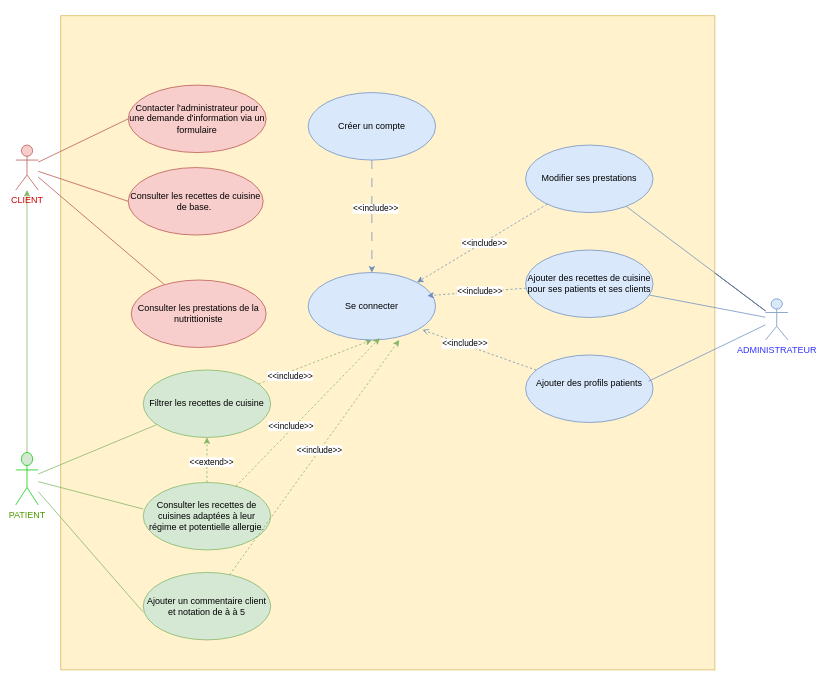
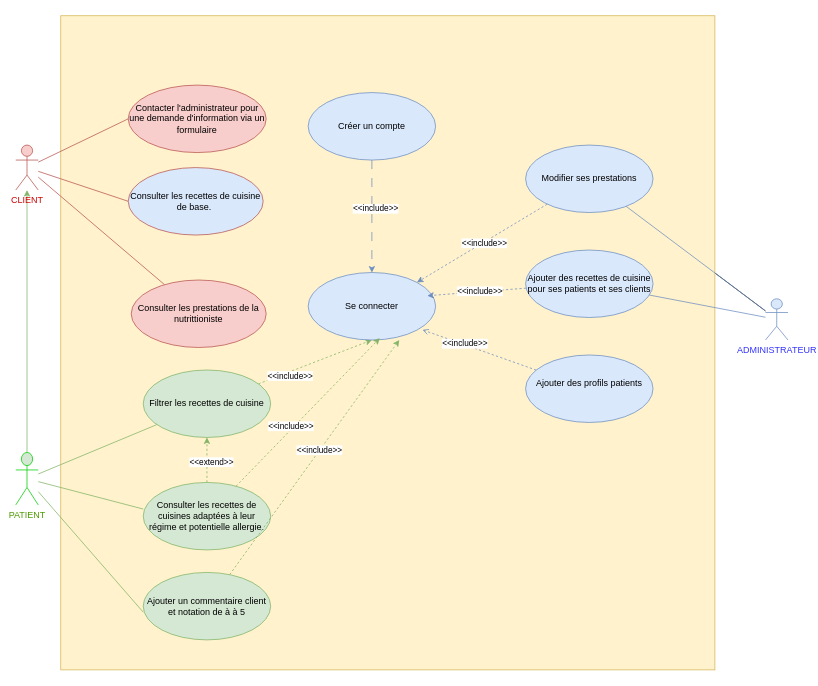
(195, 201) -> (195, 201)
(707, 353) -> none
